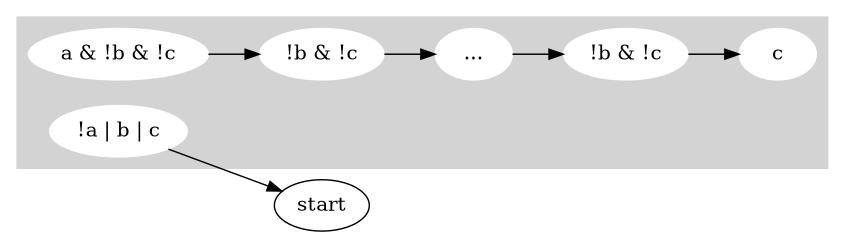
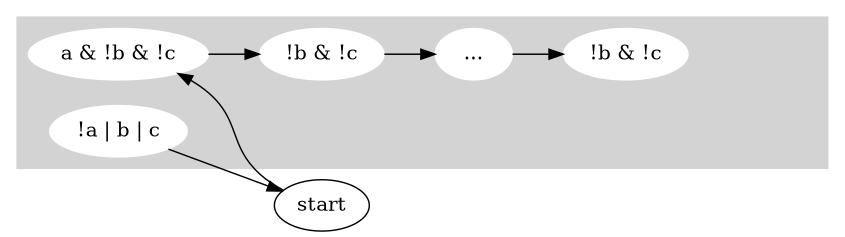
(778, 54) -> none
none -> (236, 136)
